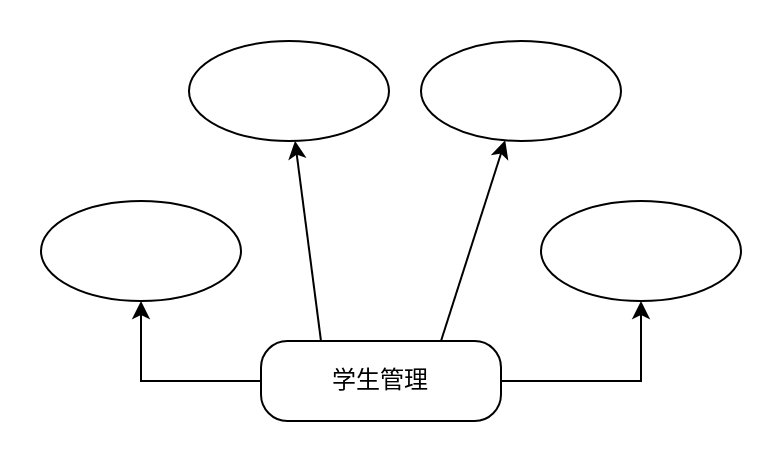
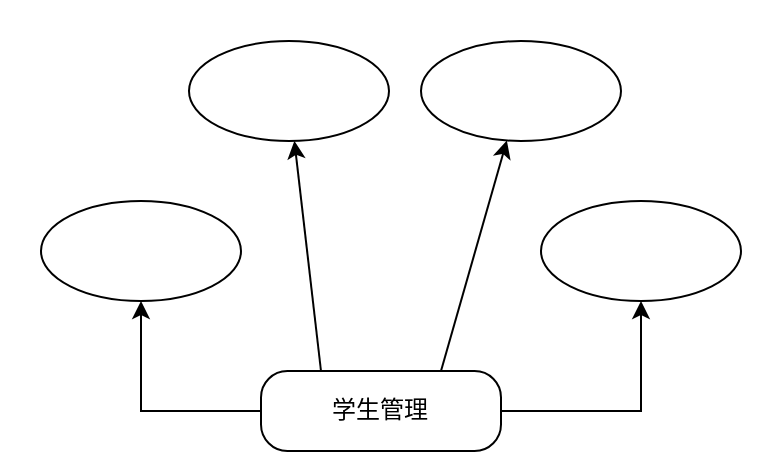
(381, 381) -> (381, 411)
